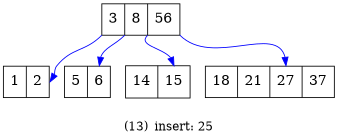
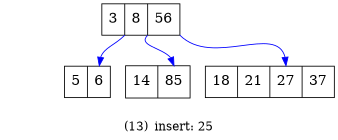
(174, 81) -> (174, 81)
(26, 82) -> none
